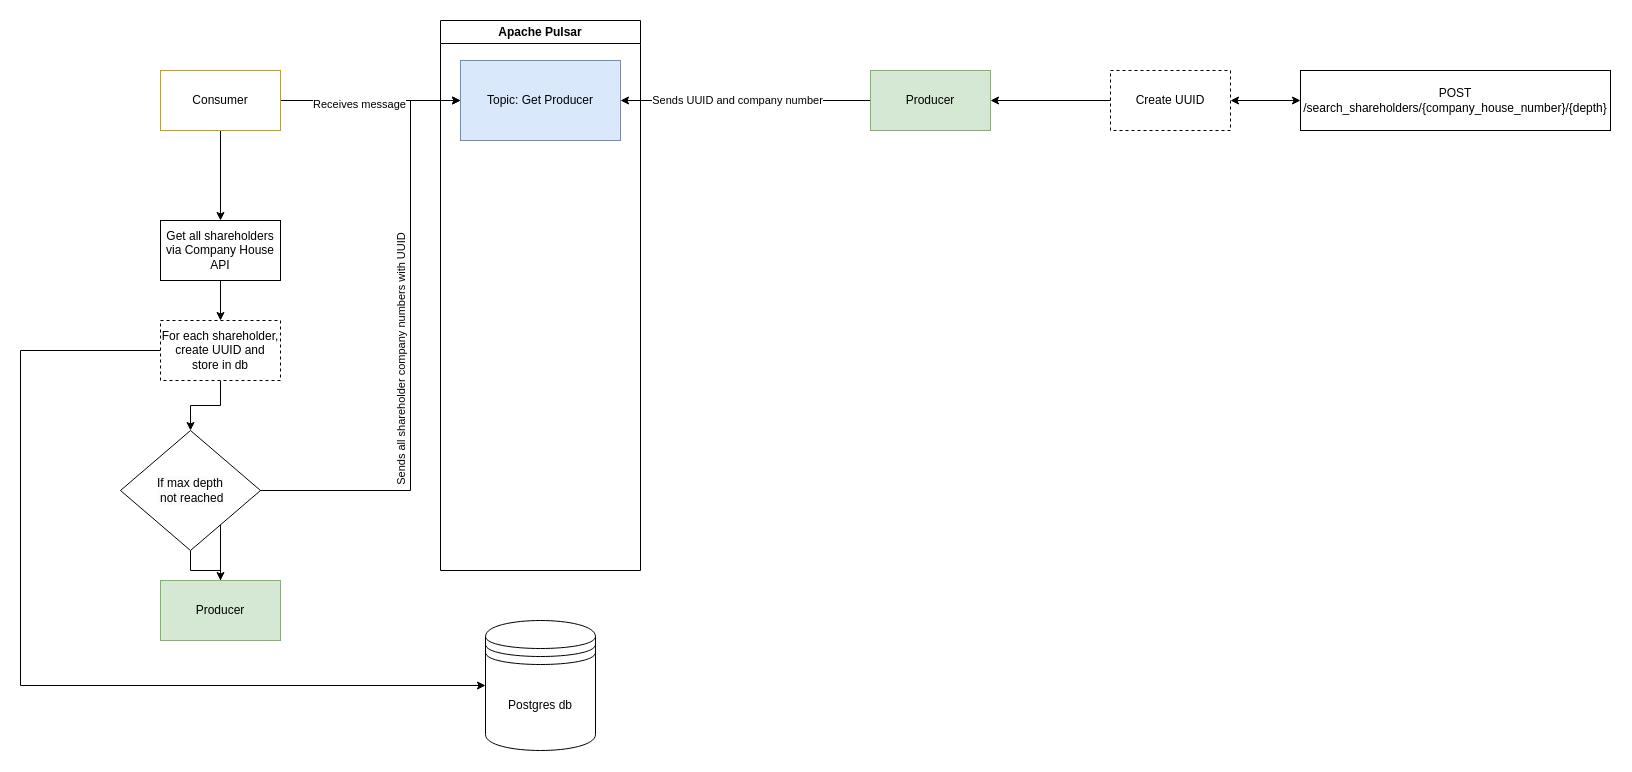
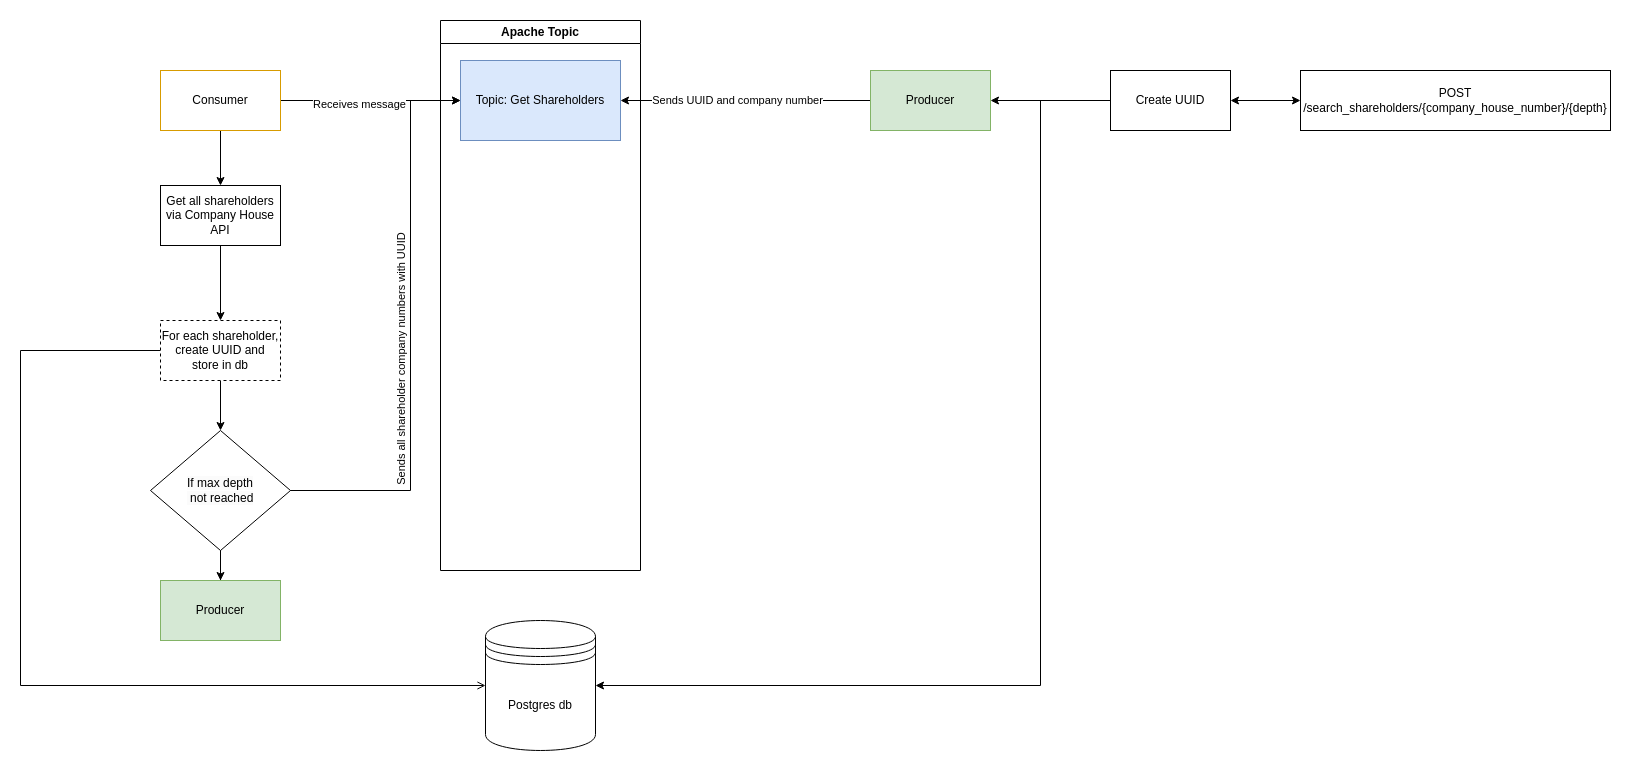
(541, 33) -> (541, 33)
(541, 101) -> (541, 101)
(1171, 101) -> (1171, 101)
(221, 251) -> (221, 216)
(191, 491) -> (221, 491)
none -> (1041, 613)
(477, 686) -> (478, 686)
